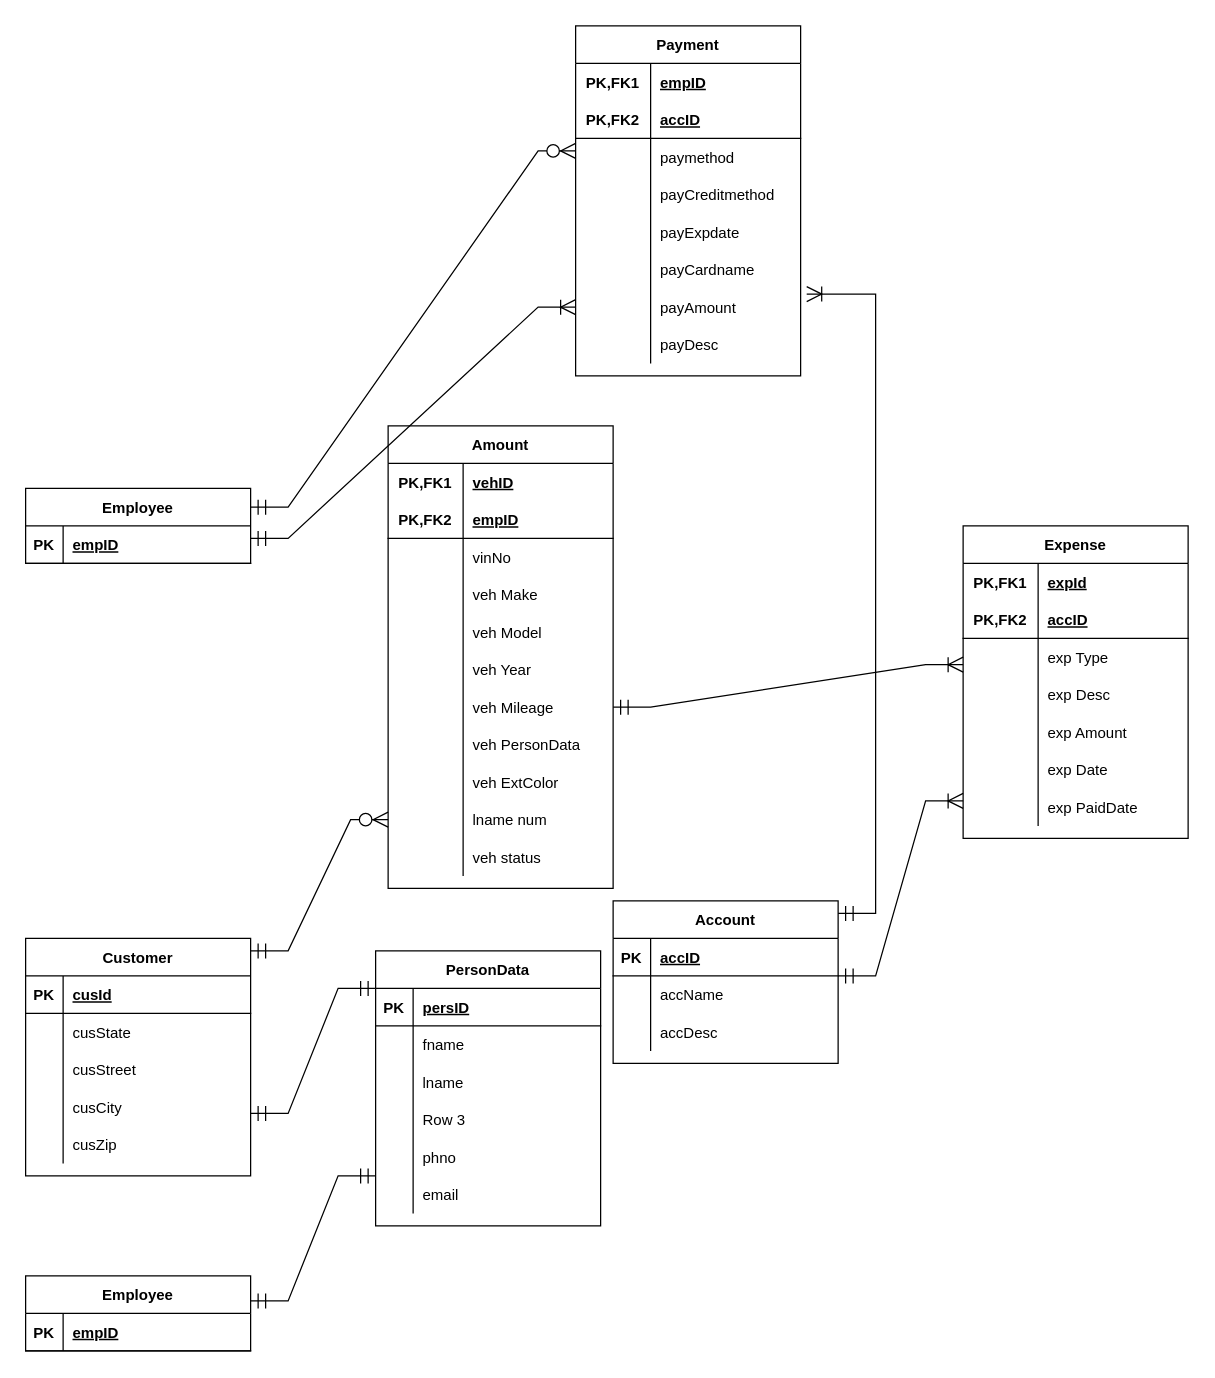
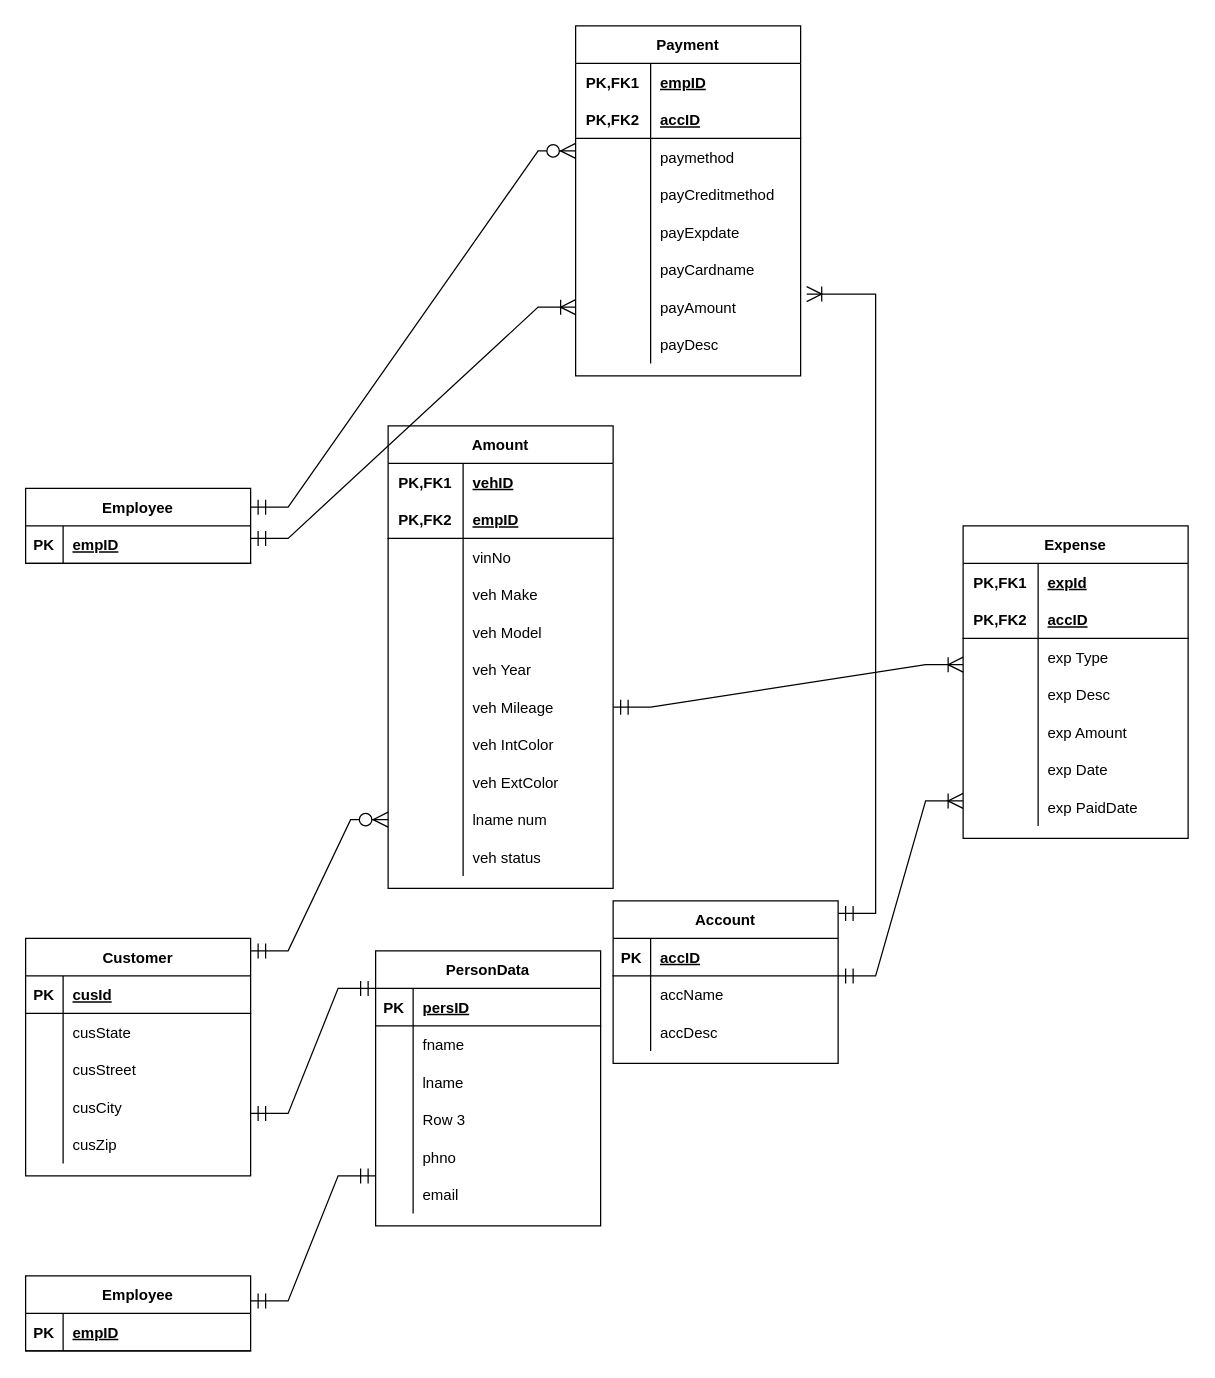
(529, 745) -> (519, 745)
